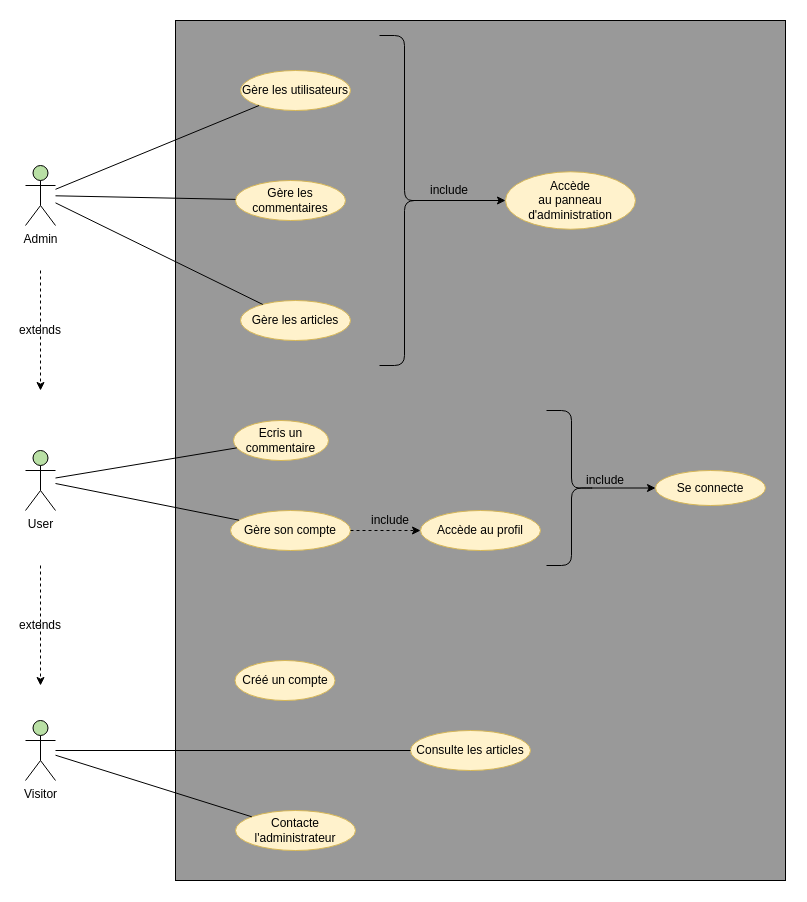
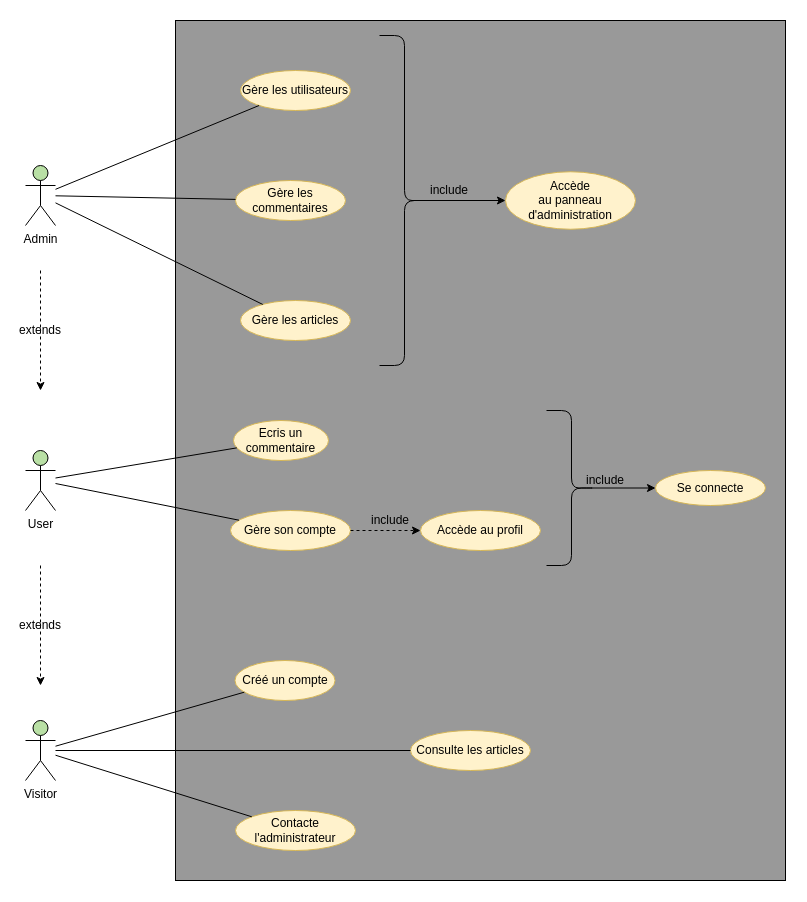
none -> (150, 719)
